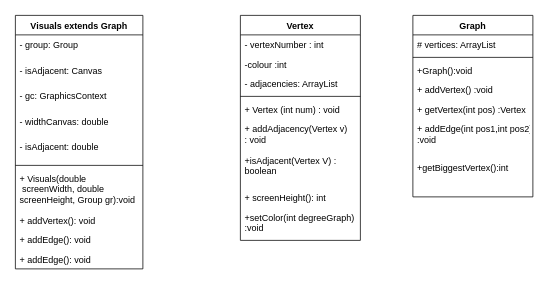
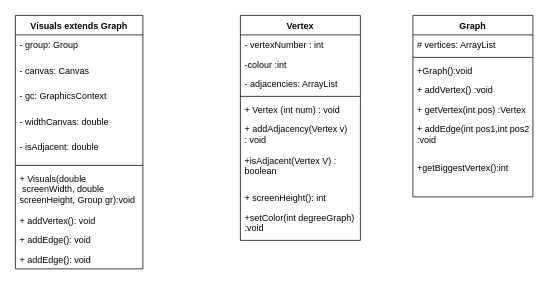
(65, 71) -> (56, 71)
